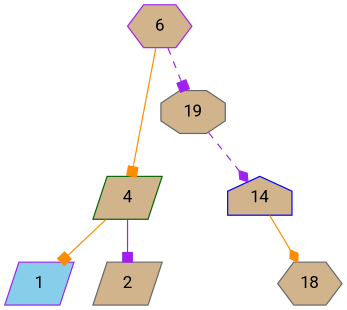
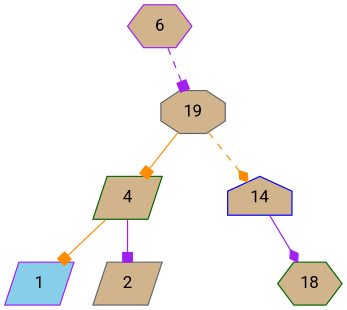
(145, 106) -> (164, 150)
(224, 151) -> (224, 151)
(280, 233) -> (280, 233)
(310, 284) -> (310, 284)
